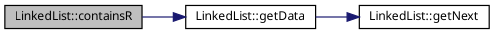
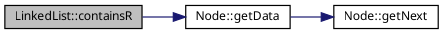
(251, 17) -> (238, 17)
(424, 17) -> (386, 17)
